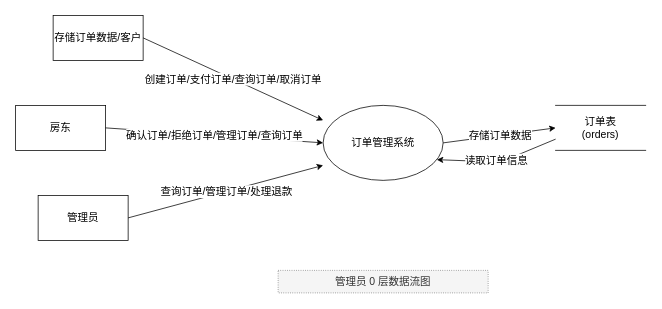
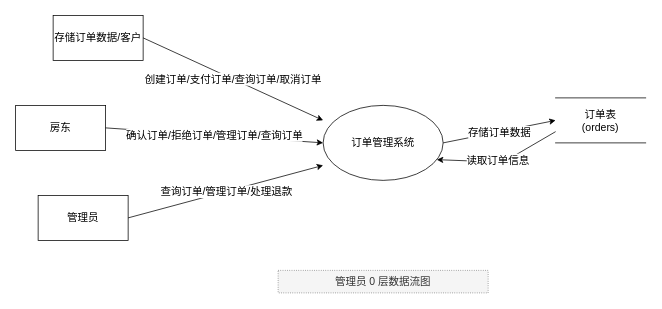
(600, 128) -> (600, 120)
